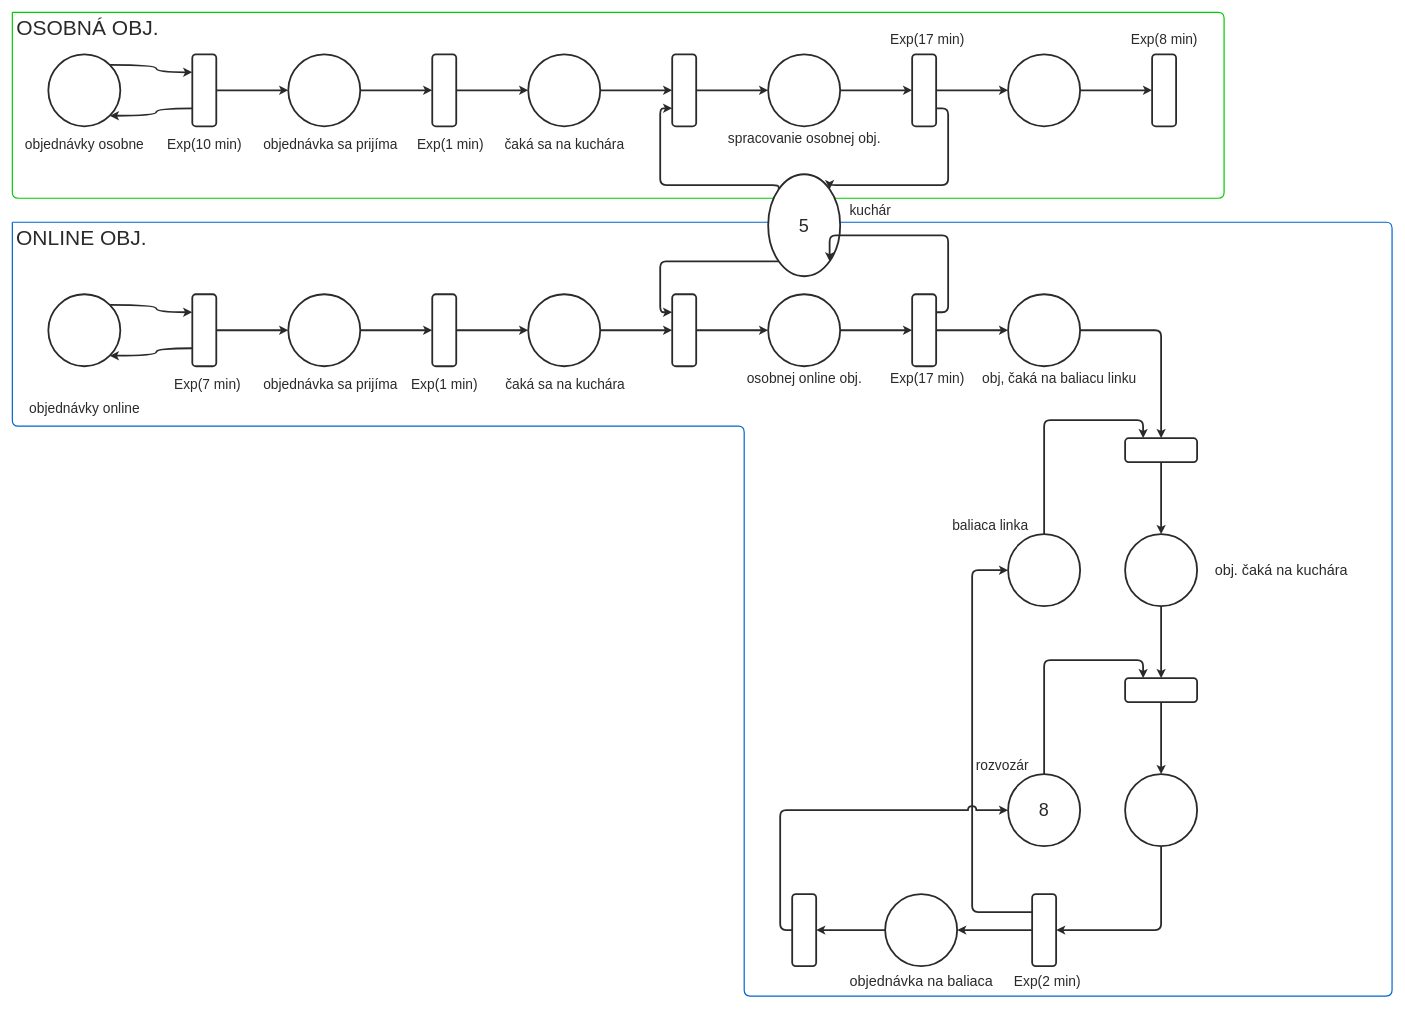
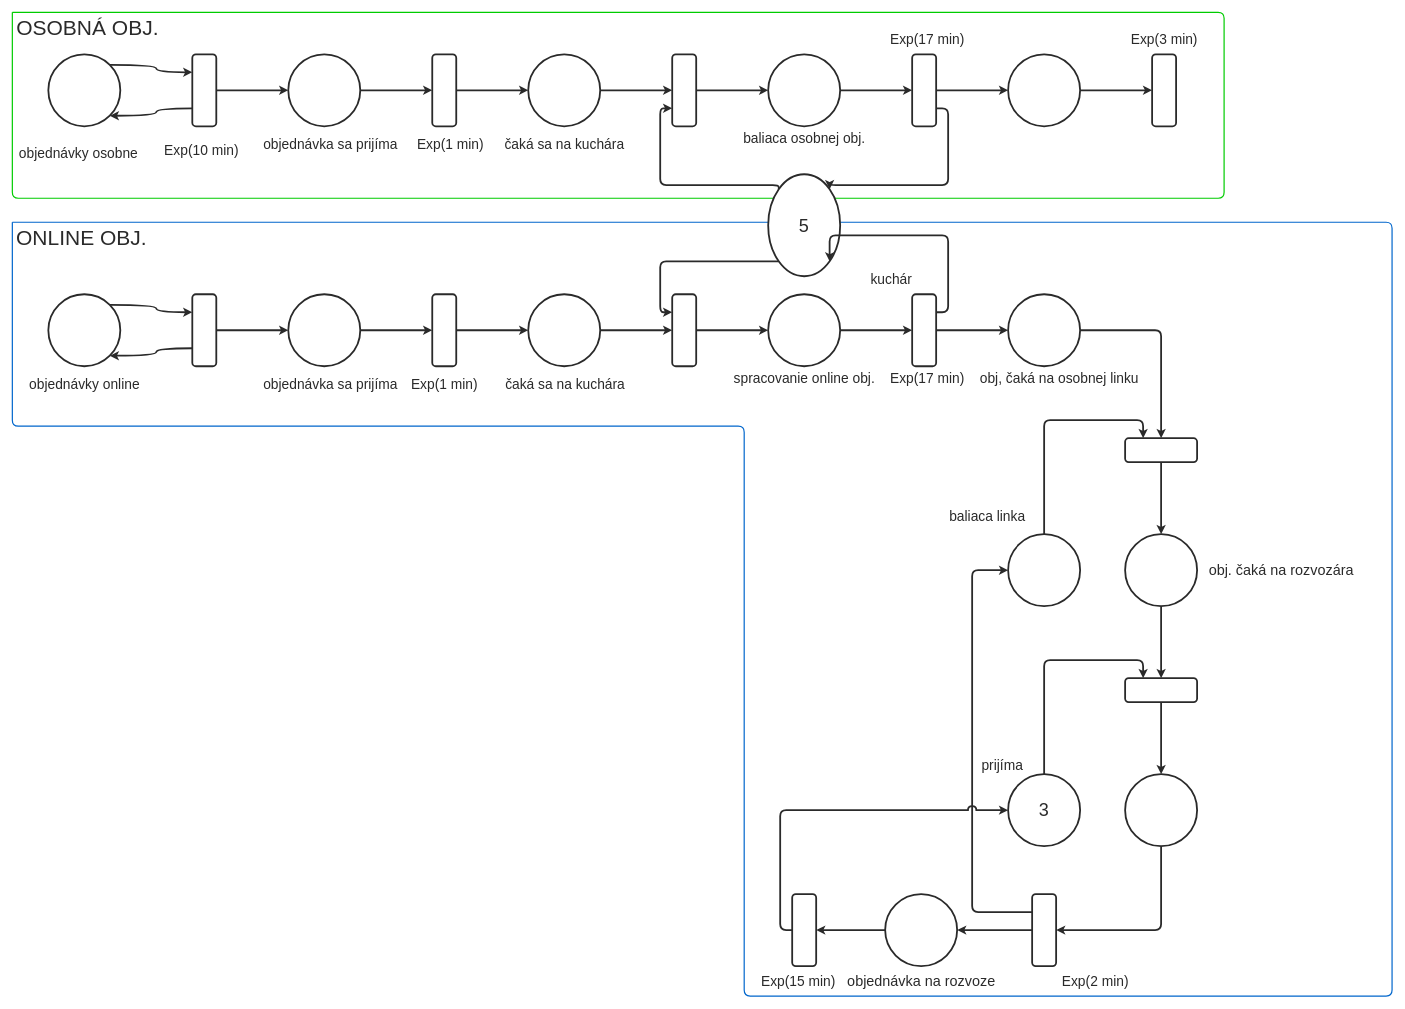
(1165, 39) -> (1165, 39)
(805, 138) -> (805, 138)
(84, 144) -> (78, 153)
(204, 144) -> (201, 150)
(870, 210) -> (891, 279)
(805, 378) -> (805, 378)
(1060, 378) -> (1060, 378)
(207, 384) -> none
(84, 408) -> (84, 384)
(990, 525) -> (987, 516)
(1282, 570) -> (1282, 570)
(1003, 765) -> (1003, 765)
(1044, 810) -> (1044, 810)
none -> (798, 981)
(922, 981) -> (922, 981)
(1047, 981) -> (1095, 981)
